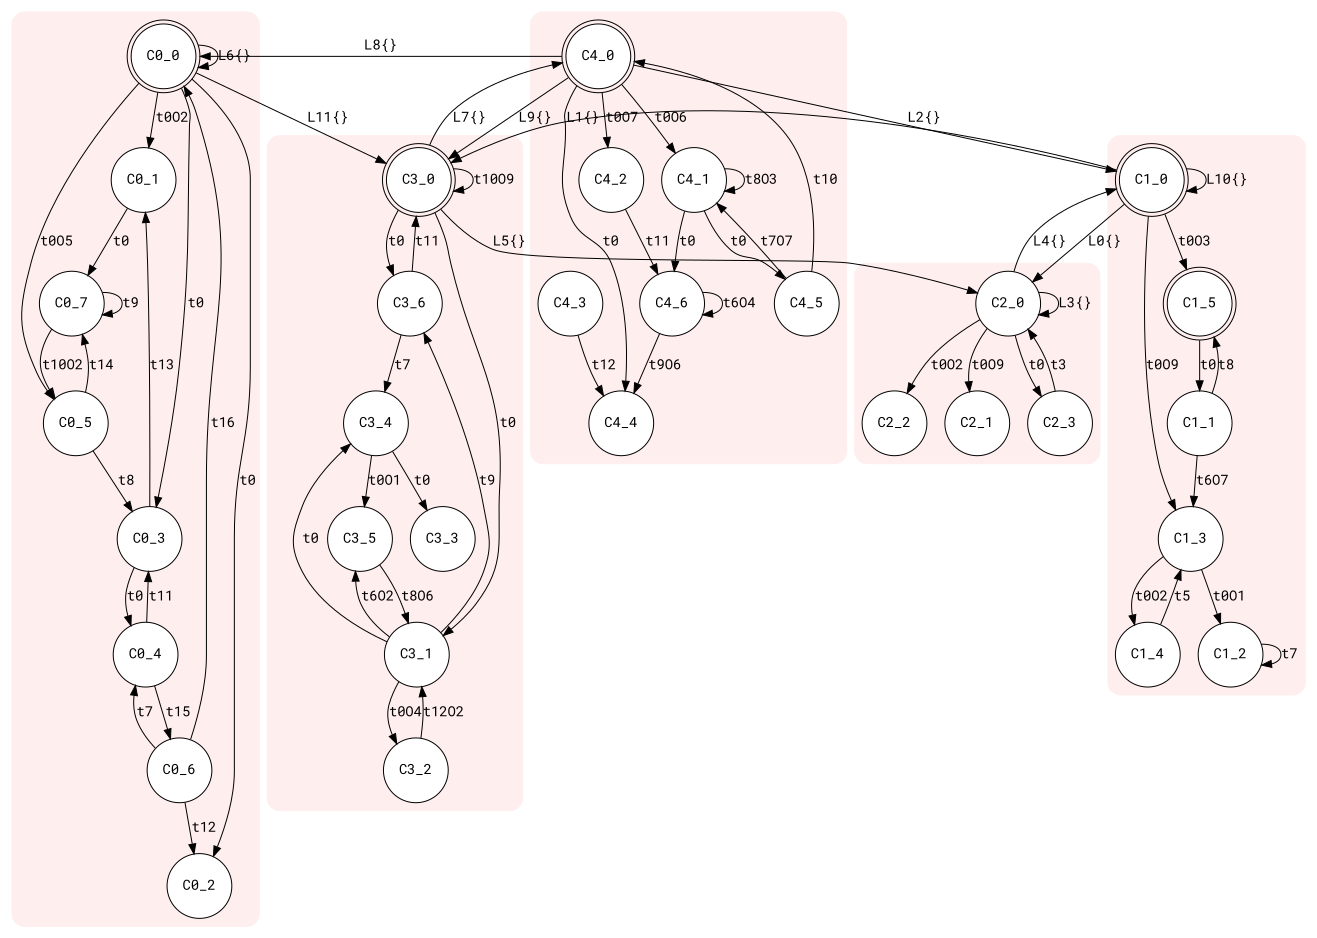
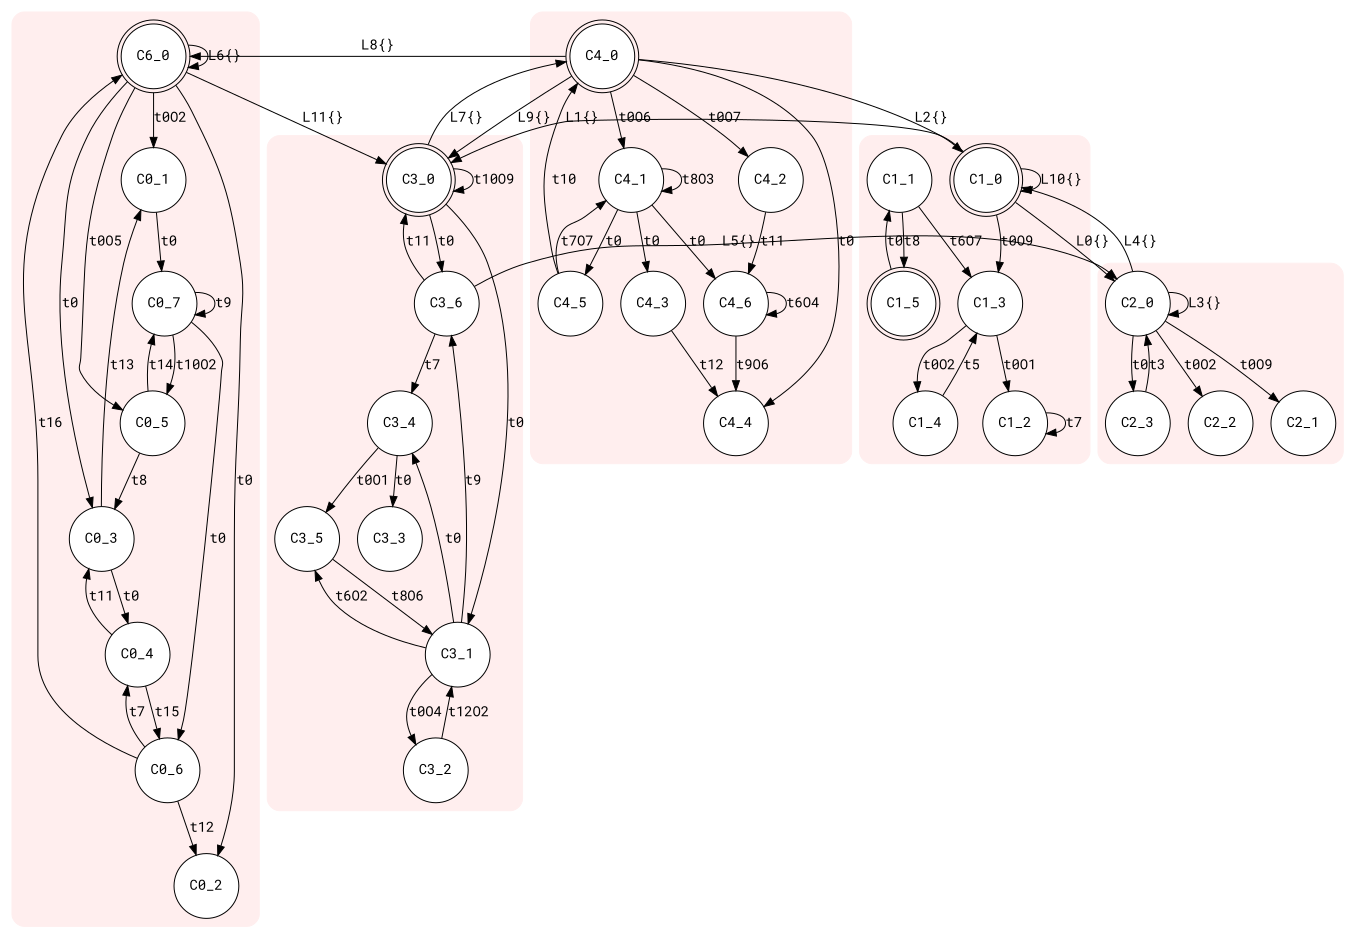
(164, 56) -> (154, 56)
none -> (641, 237)
(1174, 237) -> none
(699, 260) -> (791, 241)
none -> (207, 521)
